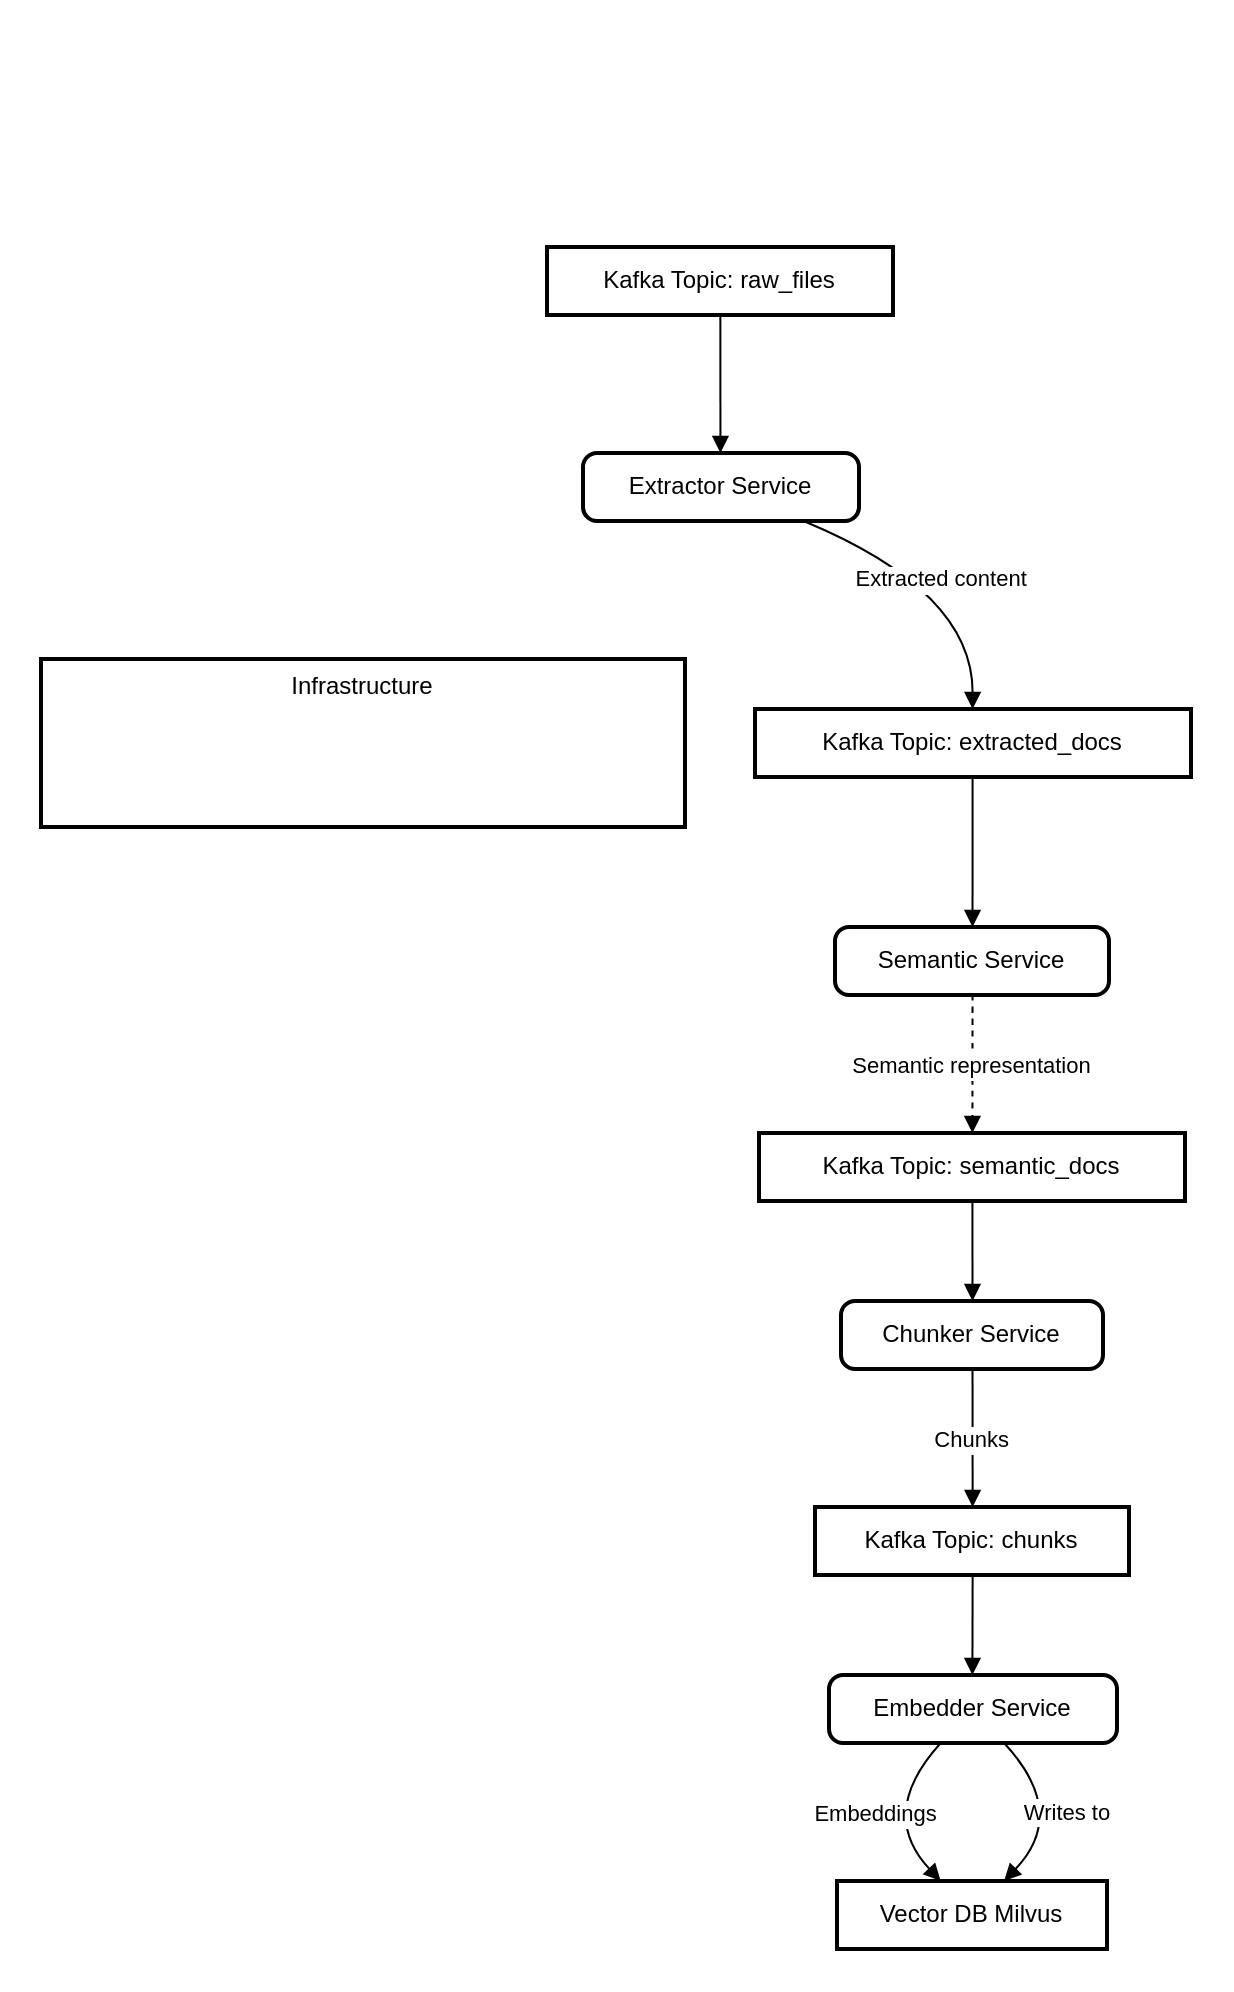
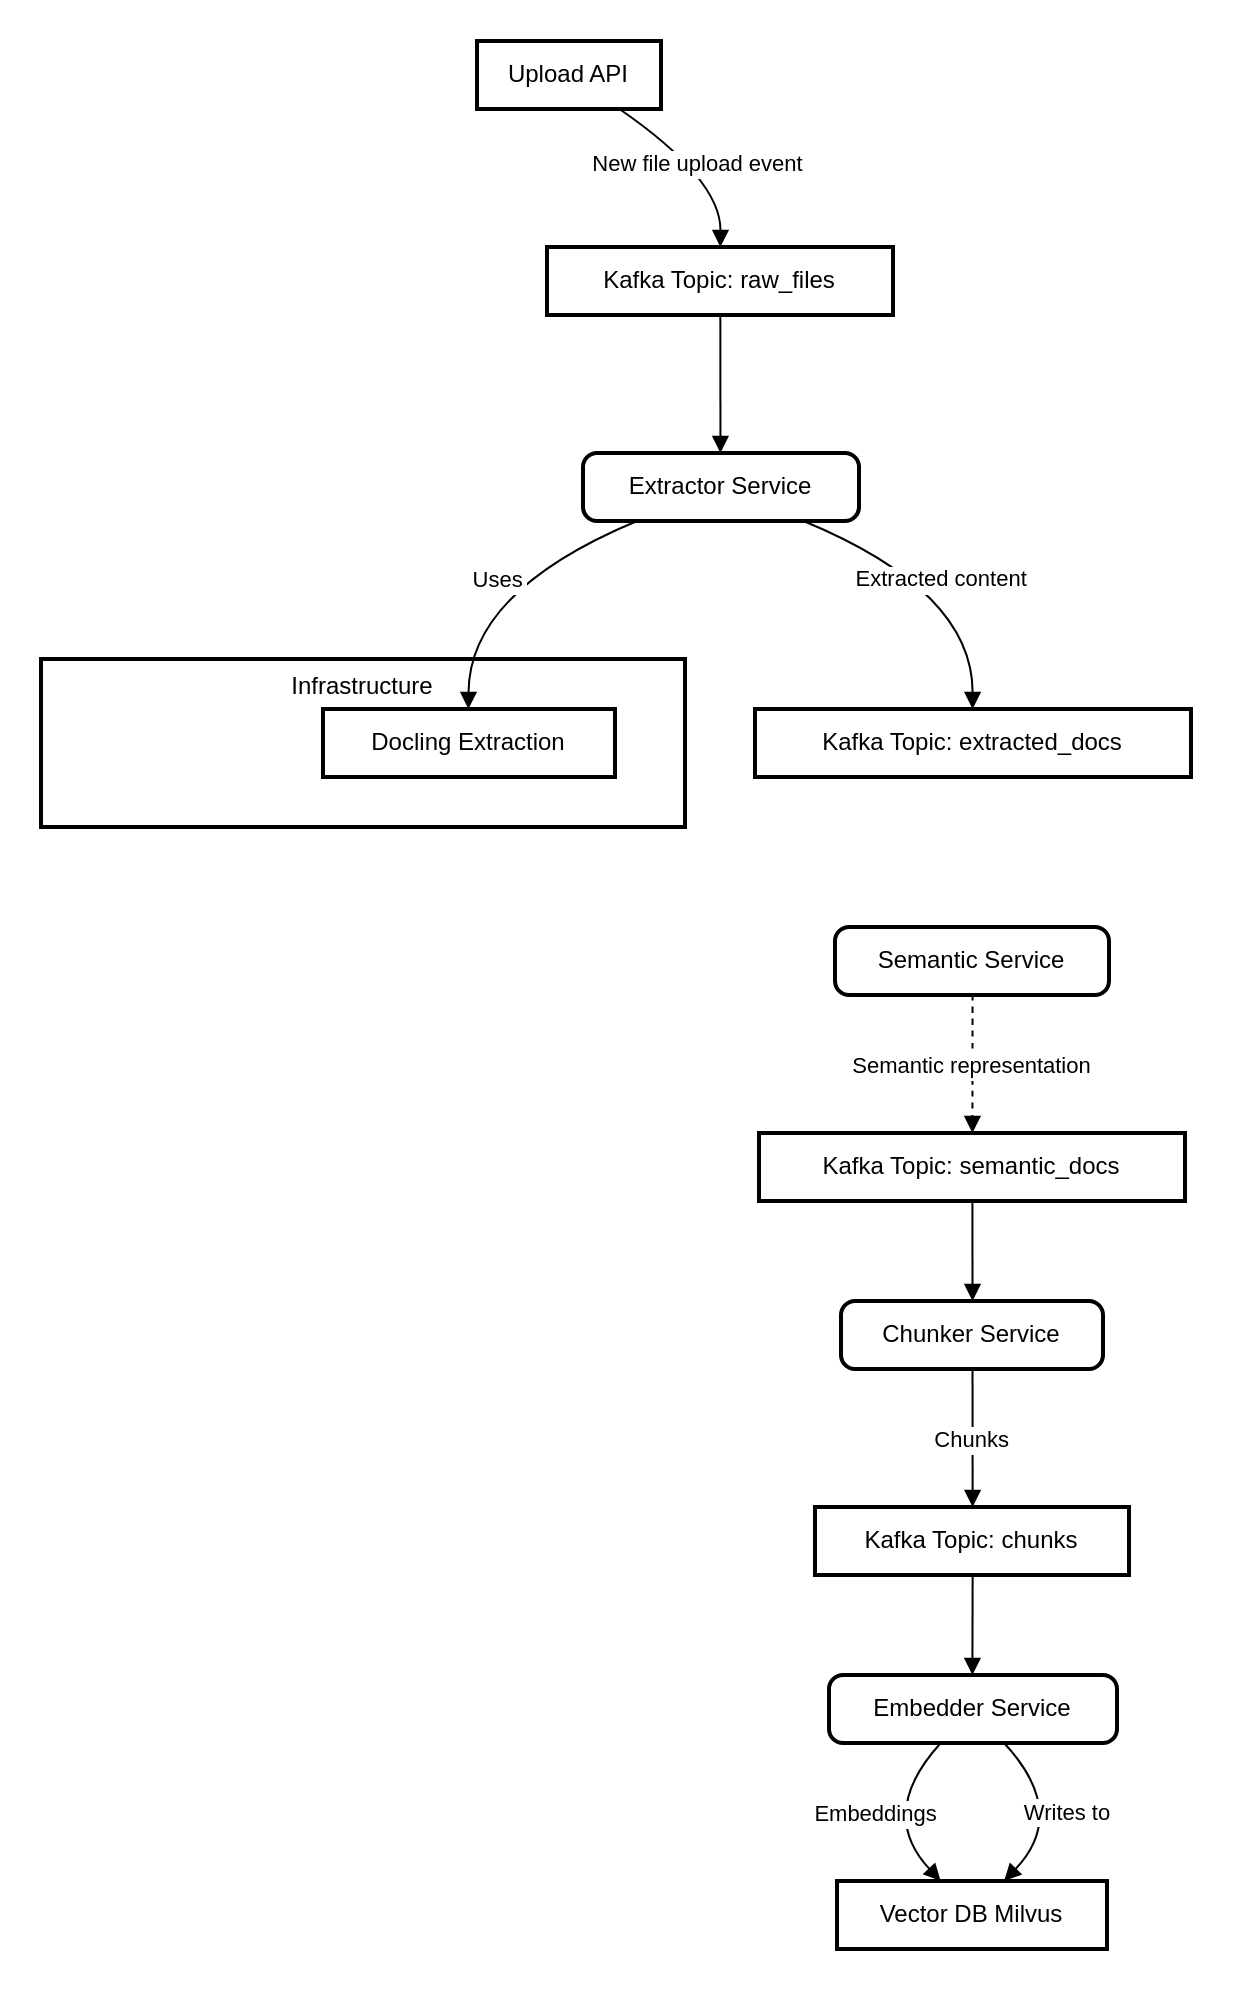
none -> (569, 75)
none -> (681, 159)
none -> (578, 549)
none -> (469, 743)
(973, 845) -> none
